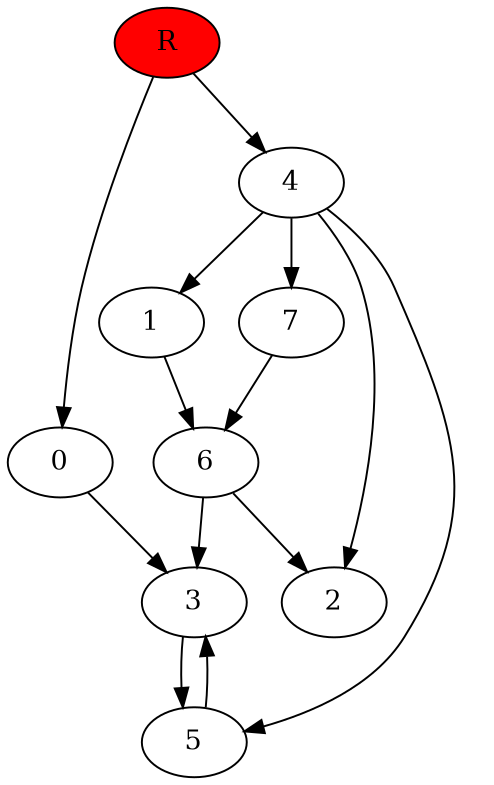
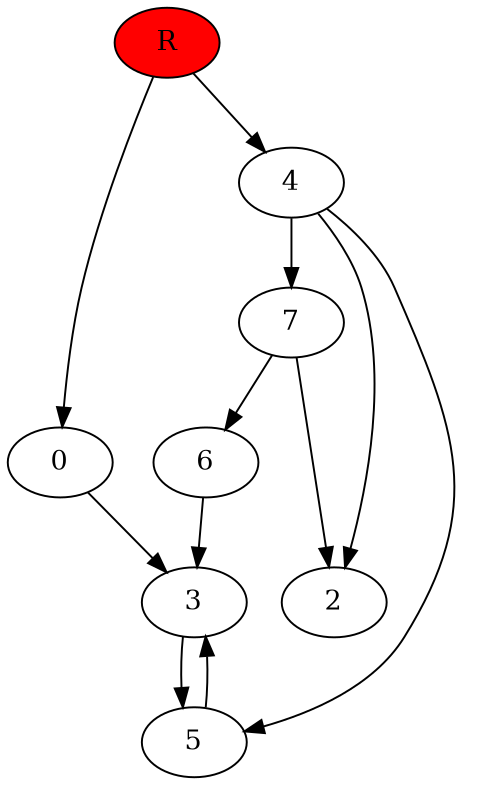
(152, 323) -> none
(263, 525) -> (311, 452)
